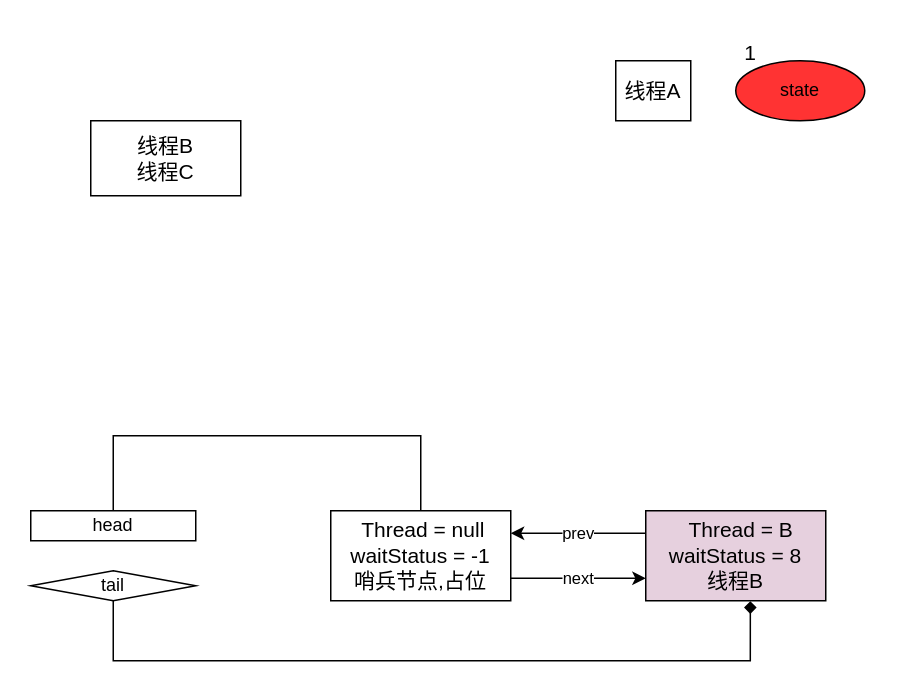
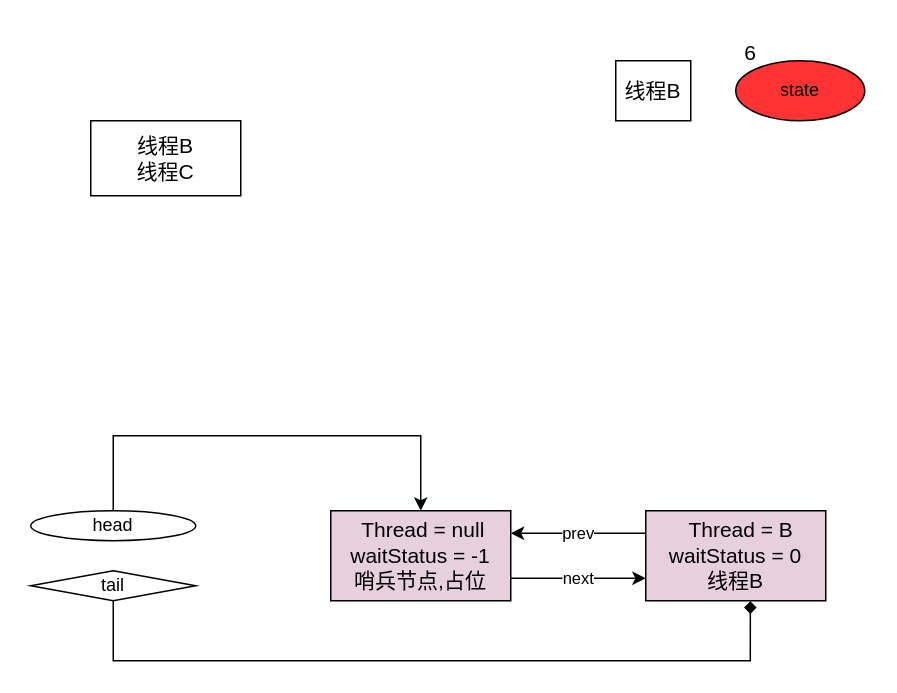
(751, 53) -> (751, 53)
(653, 91) -> (653, 91)
(421, 503) -> (421, 499)
(113, 526) -> (113, 526)
(421, 556) -> (421, 556)
(736, 556) -> (736, 556)
